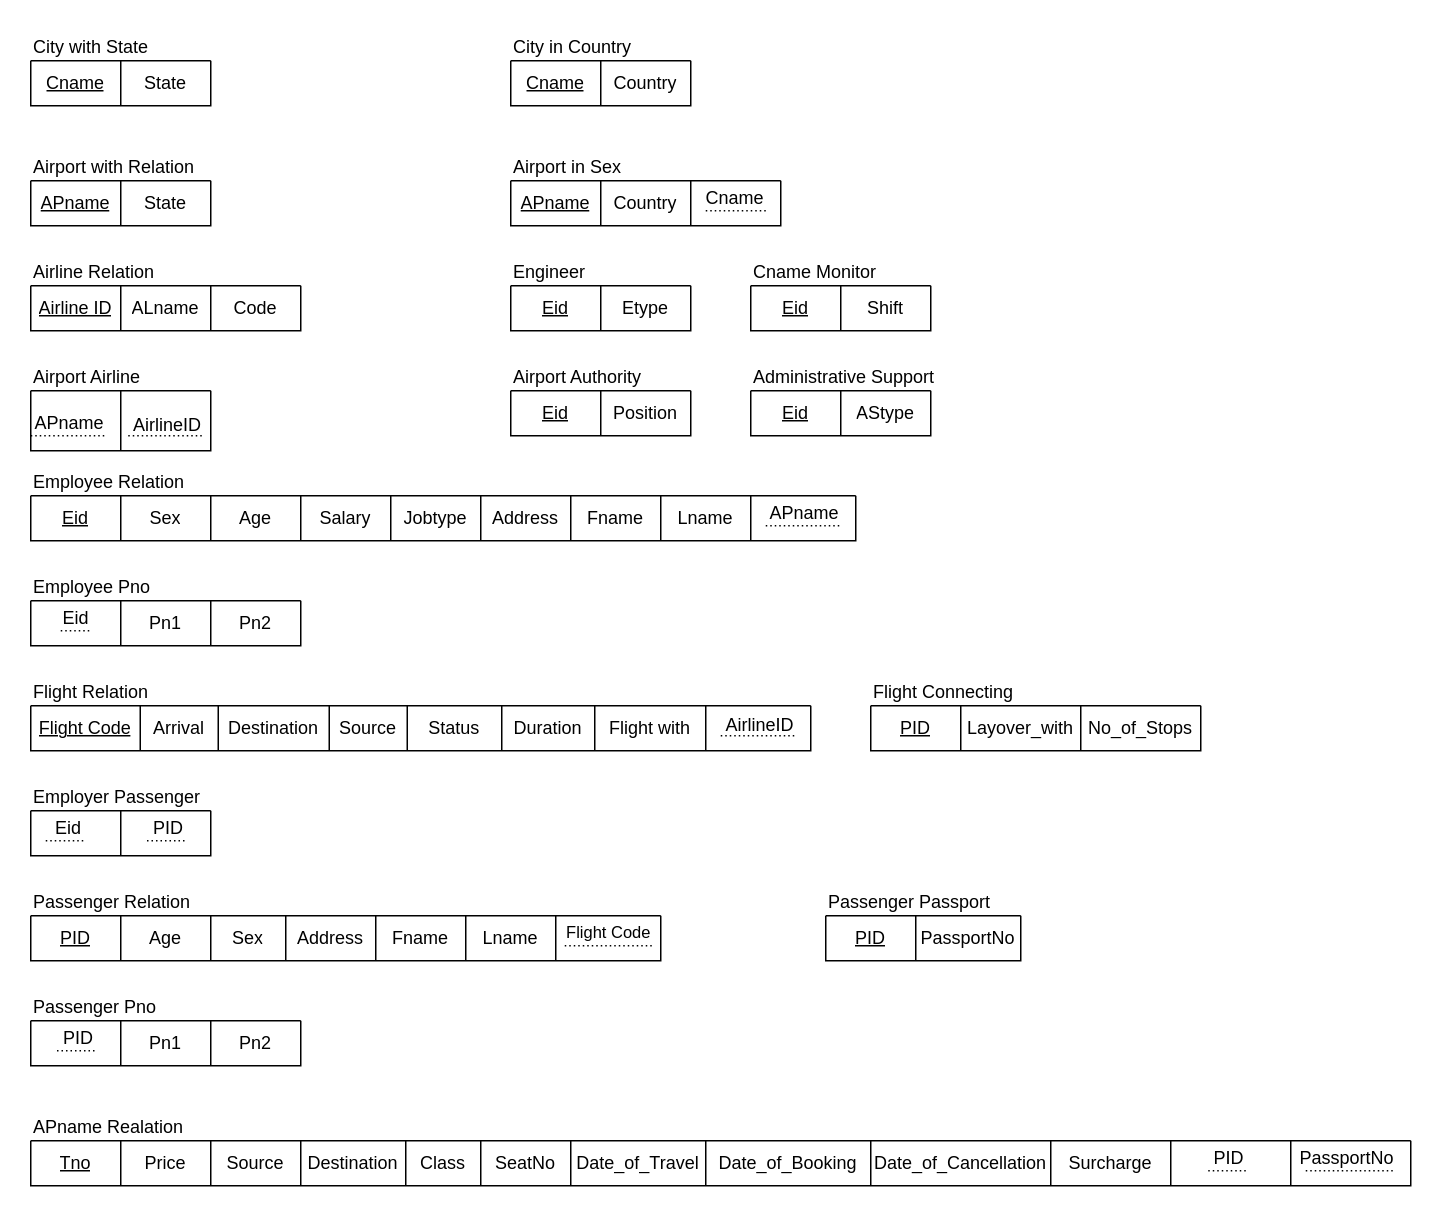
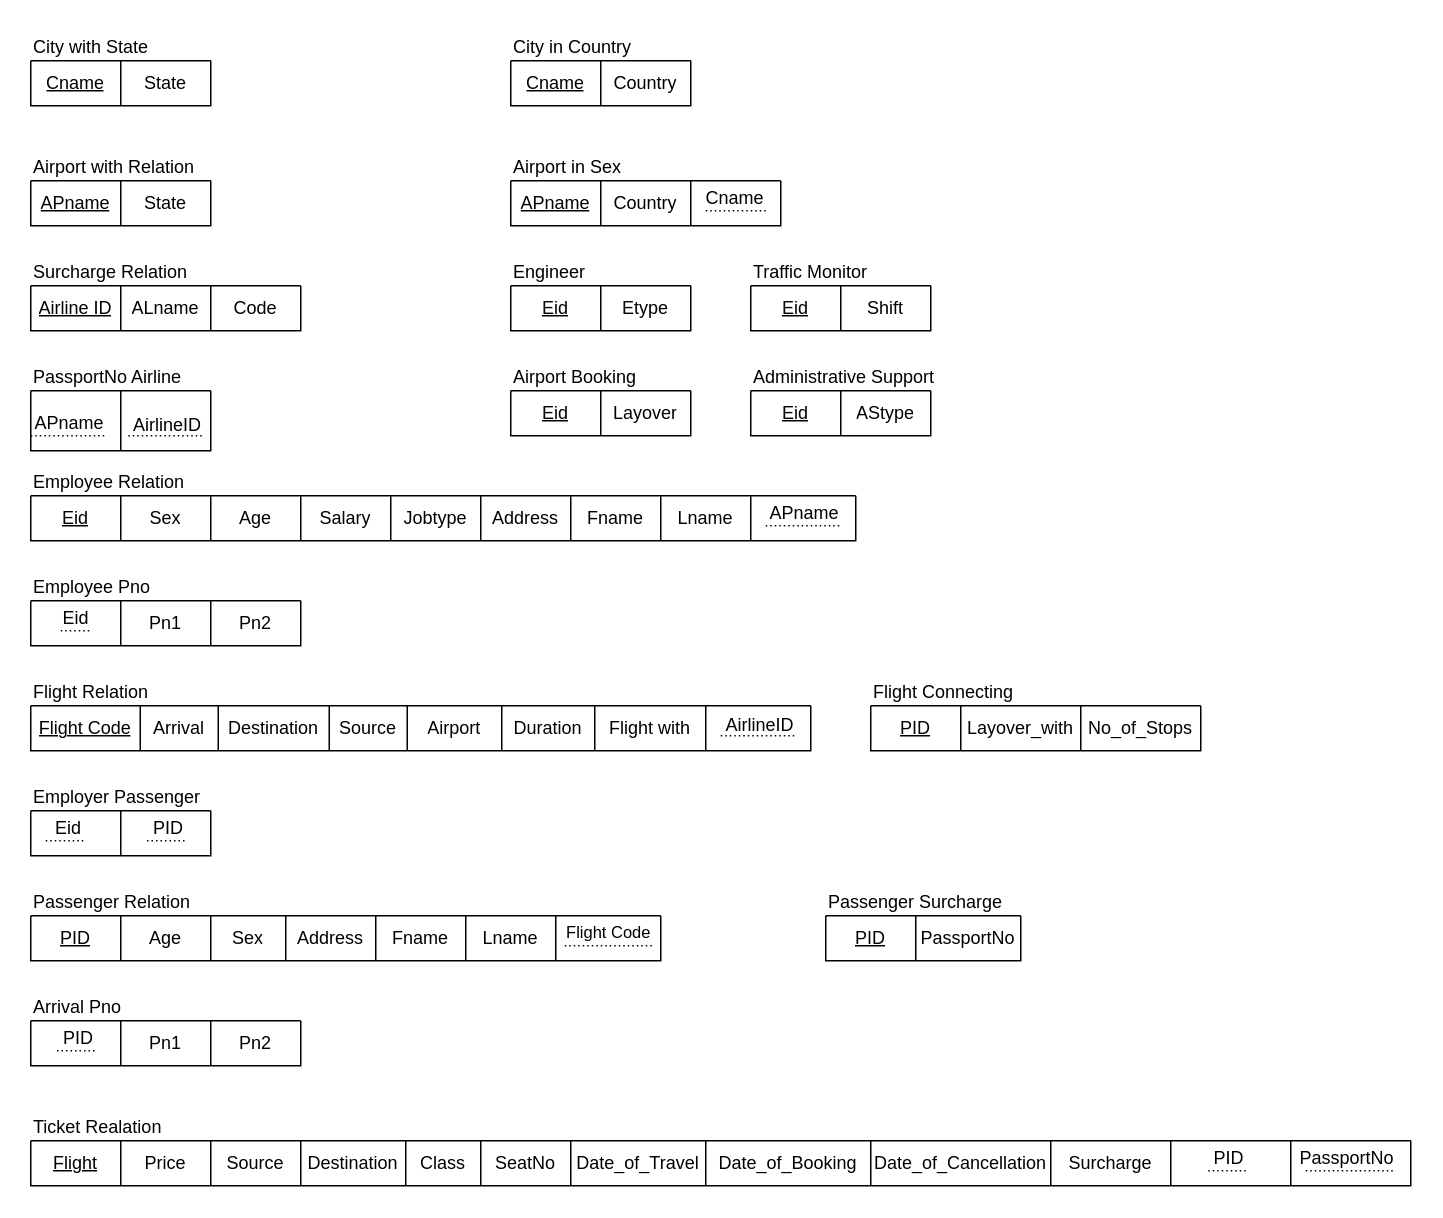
(100, 272) -> (117, 272)
(814, 272) -> (822, 272)
(97, 377) -> (114, 377)
(592, 377) -> (582, 377)
(646, 413) -> (646, 413)
(455, 728) -> (455, 728)
(916, 902) -> (921, 902)
(96, 1007) -> (81, 1007)
(107, 1127) -> (104, 1127)
(76, 1163) -> (76, 1163)
